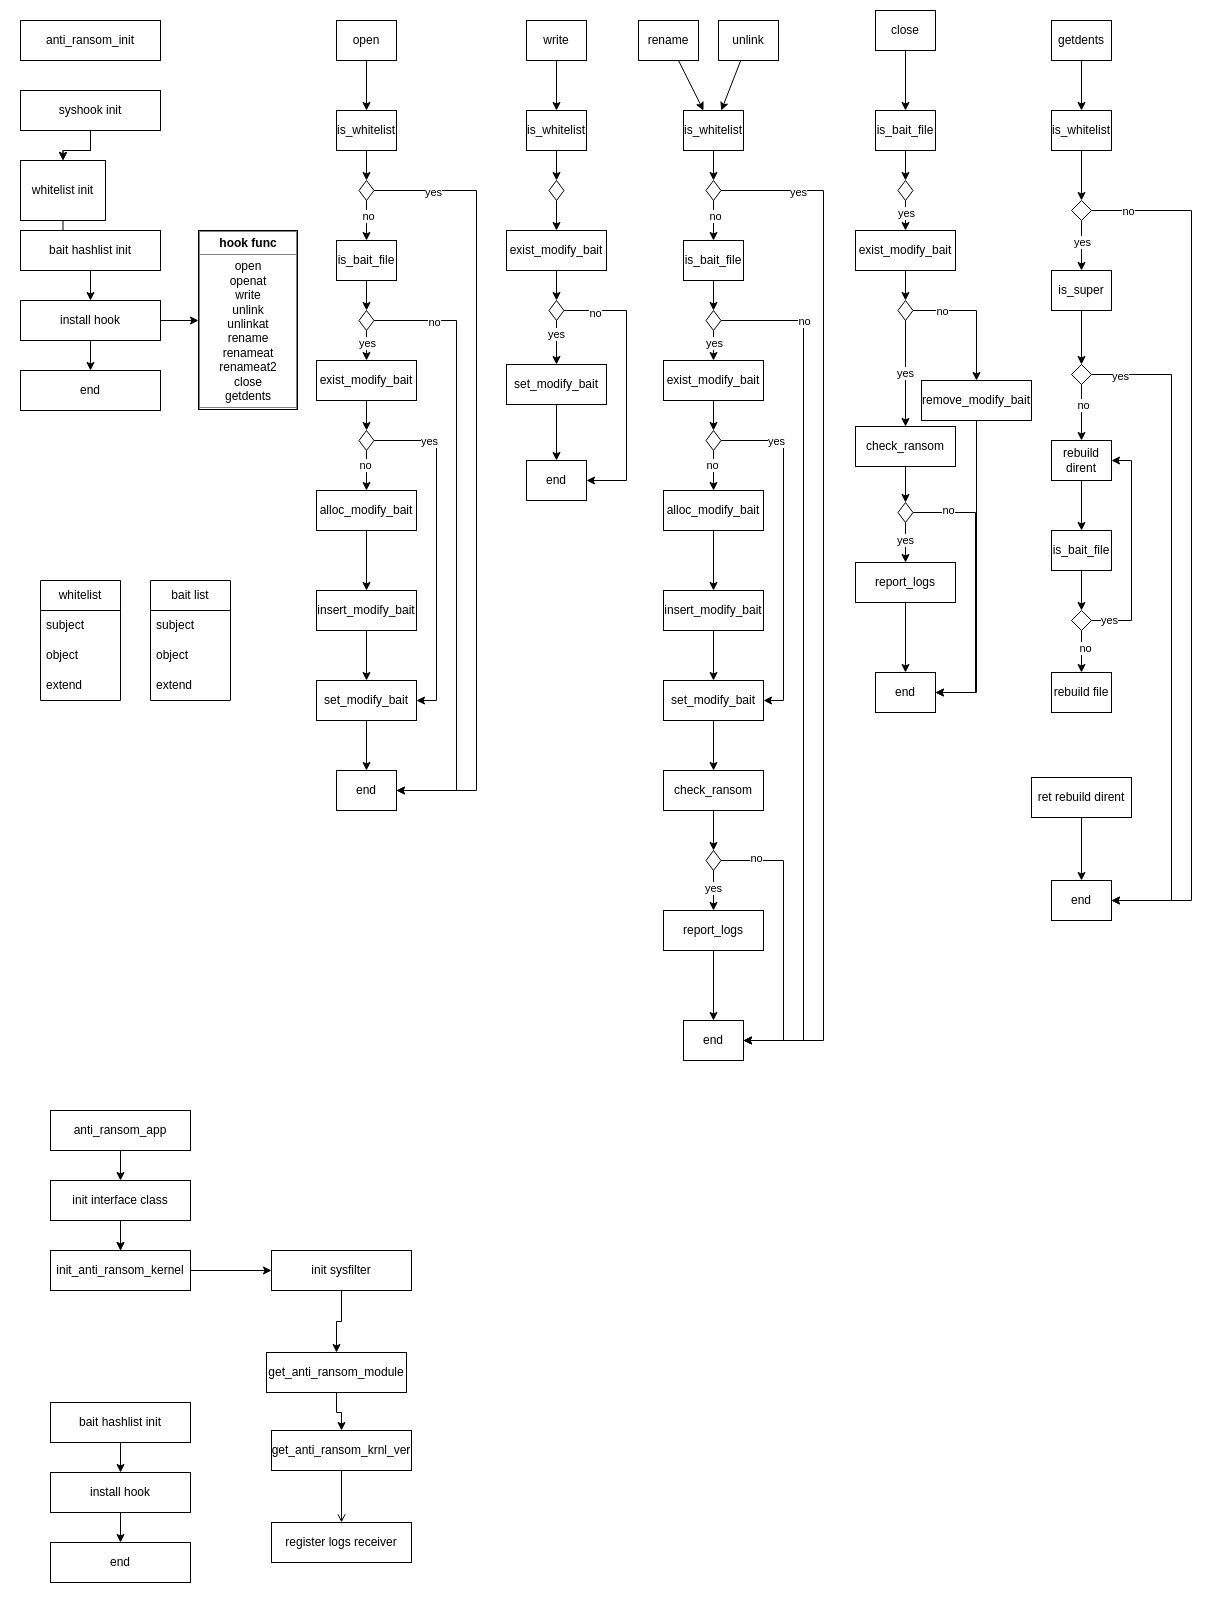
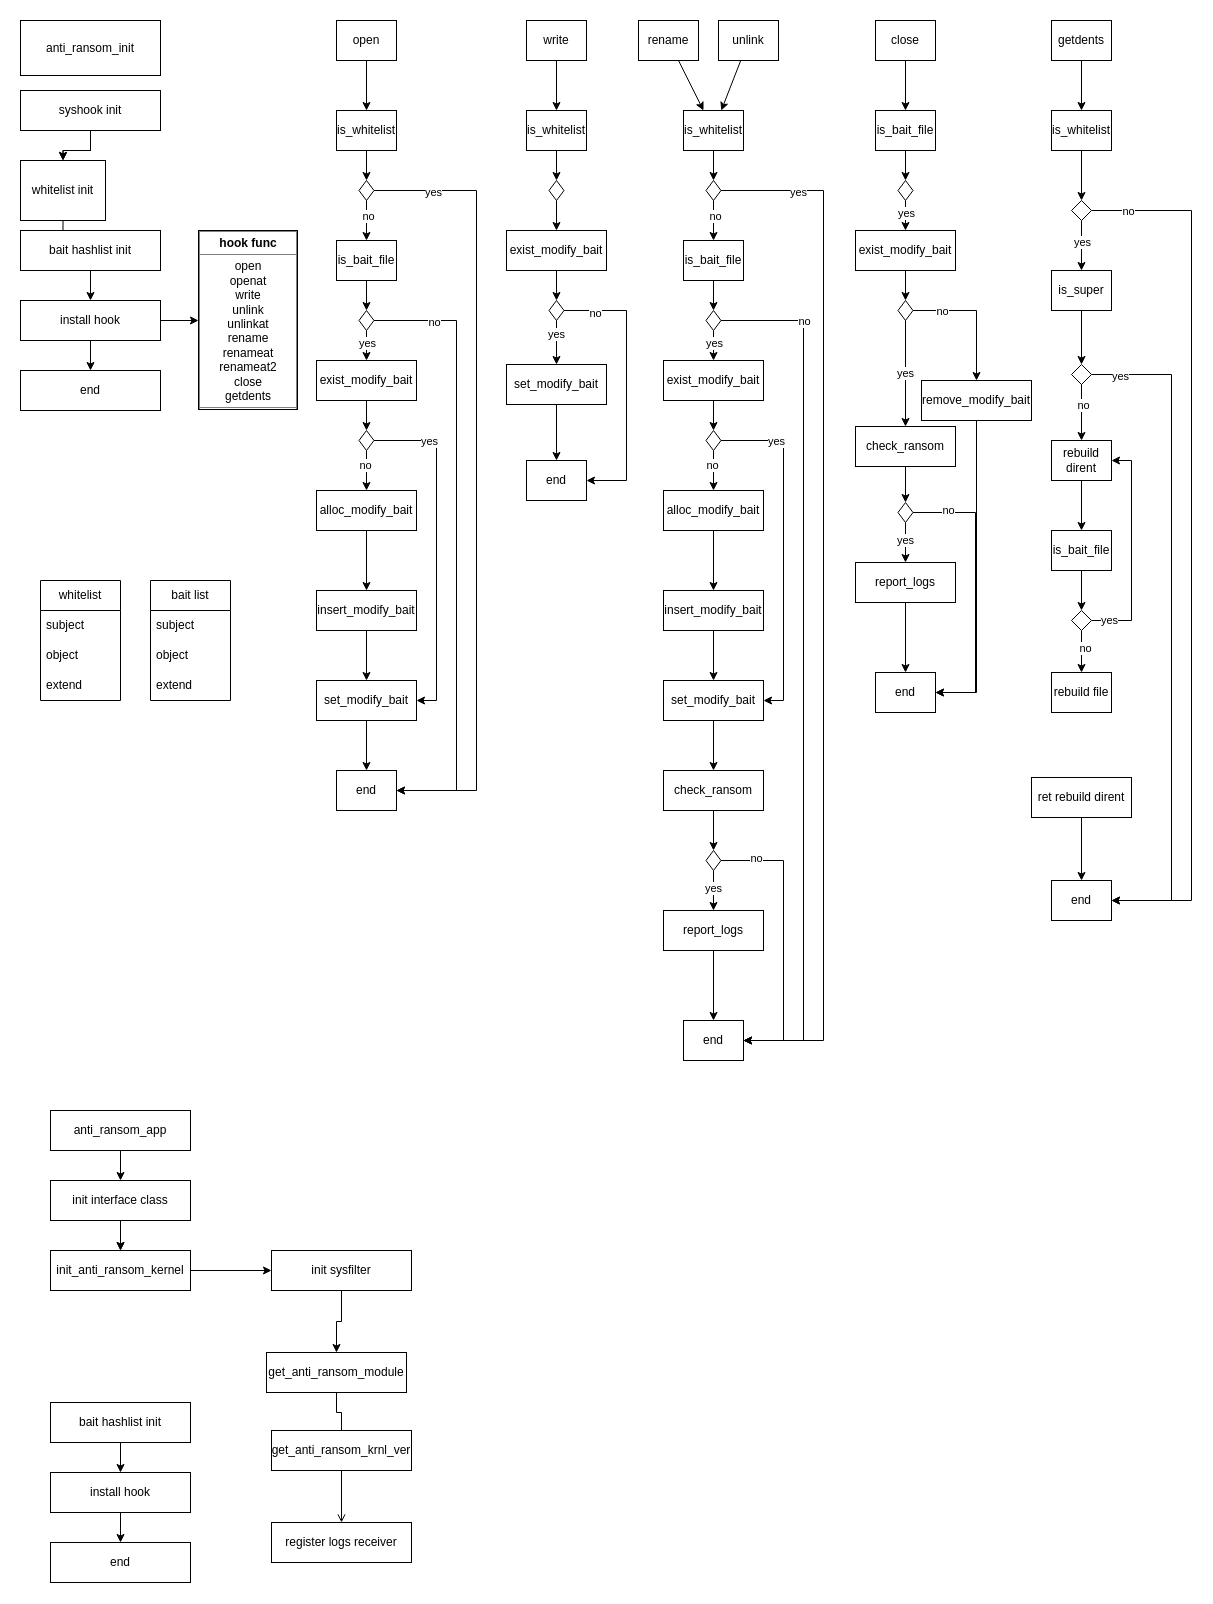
(906, 31) -> (906, 41)
(91, 41) -> (91, 48)
(342, 1422) -> (342, 1424)
